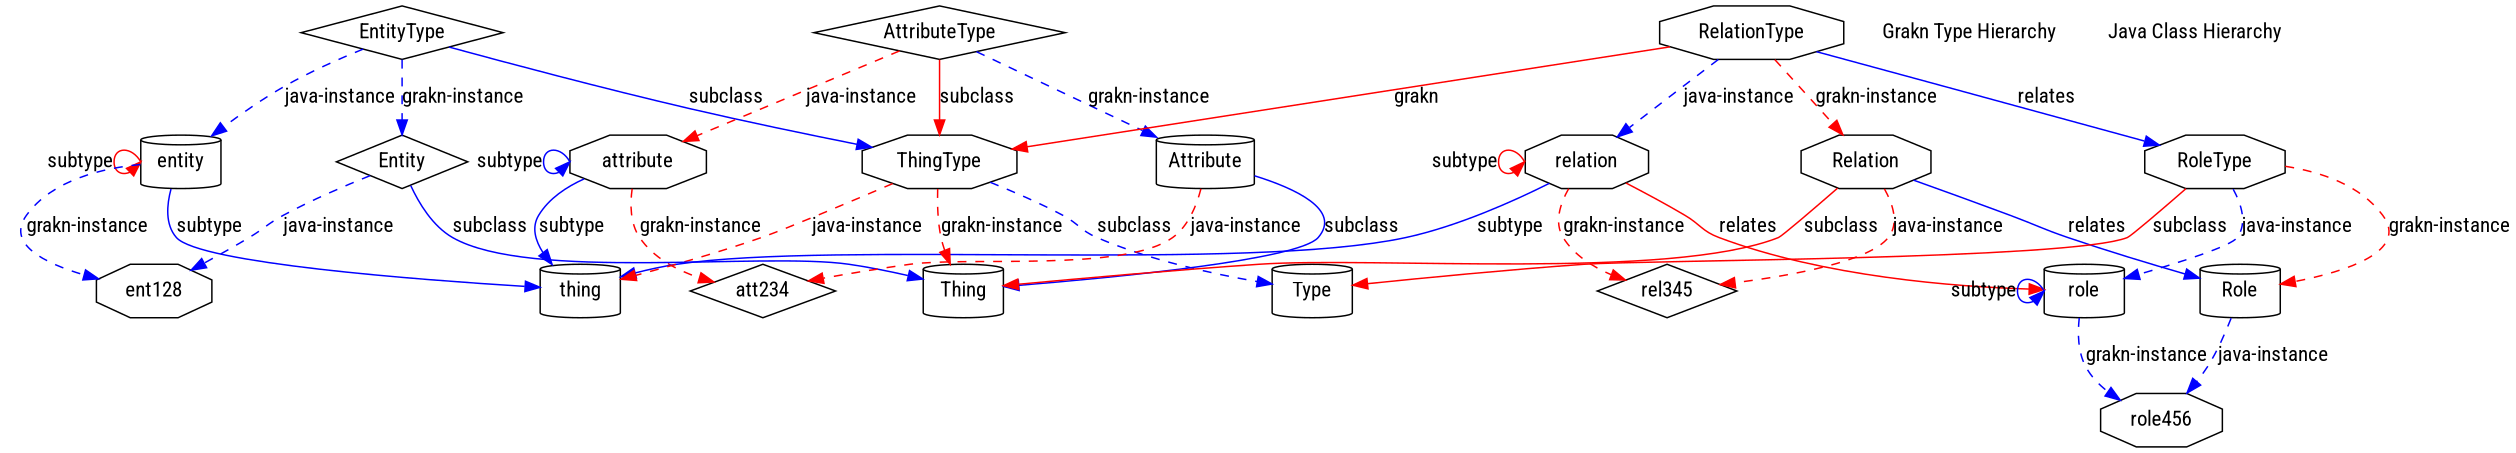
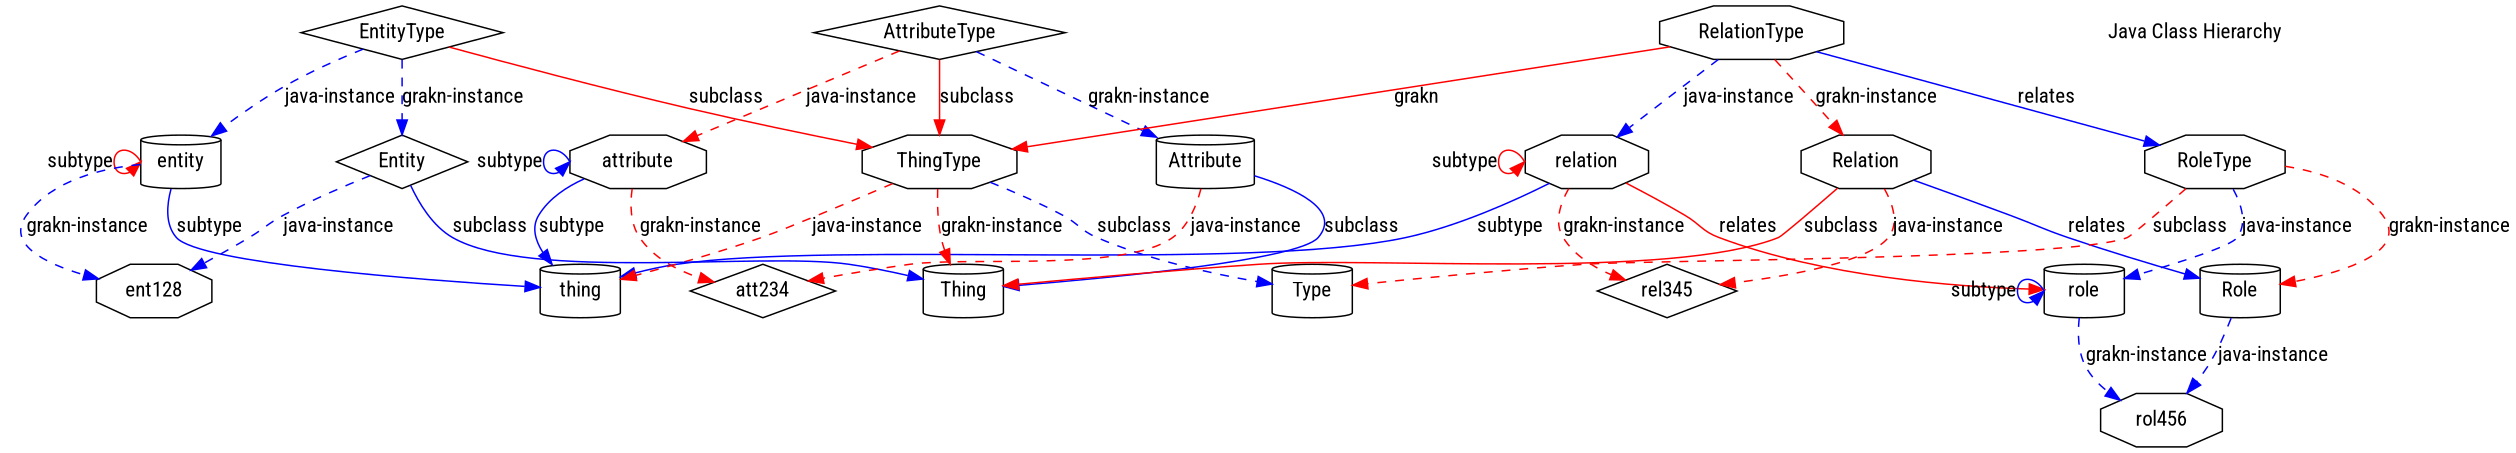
(1970, 33) -> none
(652, 100) -> (652, 100)
(1744, 260) -> (1744, 260)
(2161, 420) -> (2161, 420)
